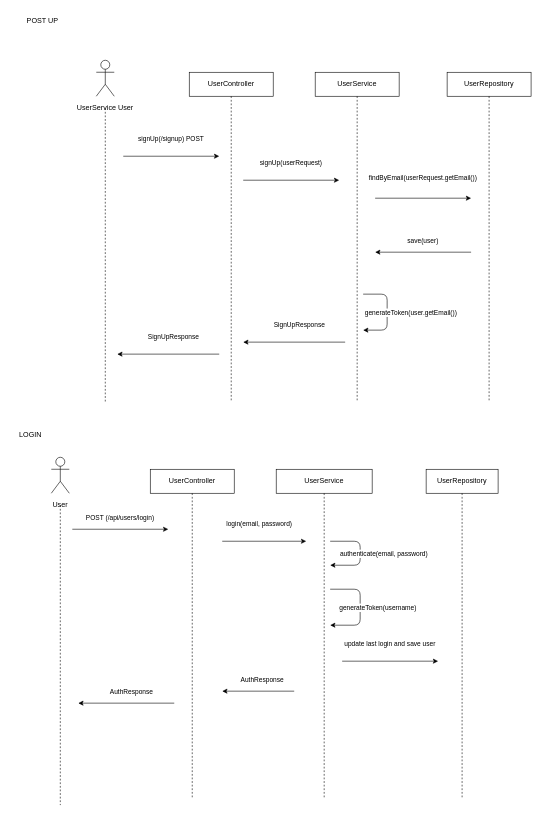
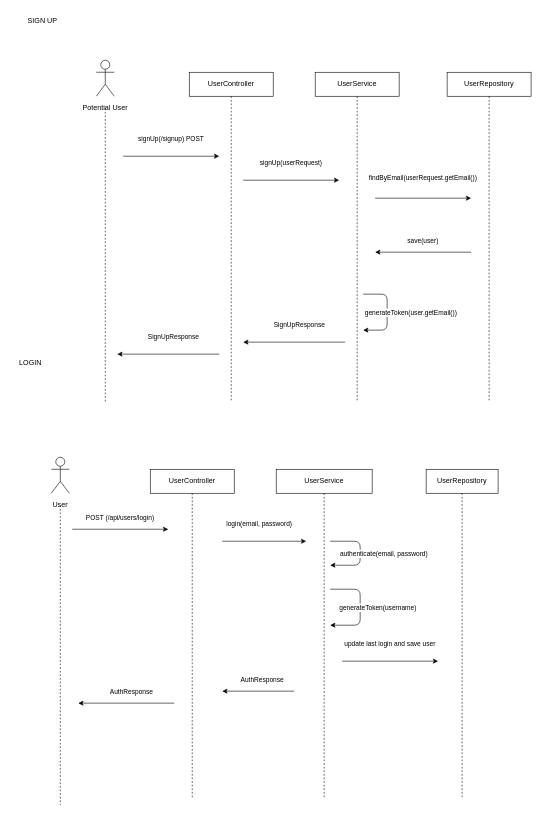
(43, 21) -> (43, 21)
(105, 108) -> (105, 108)
(30, 435) -> (30, 363)
